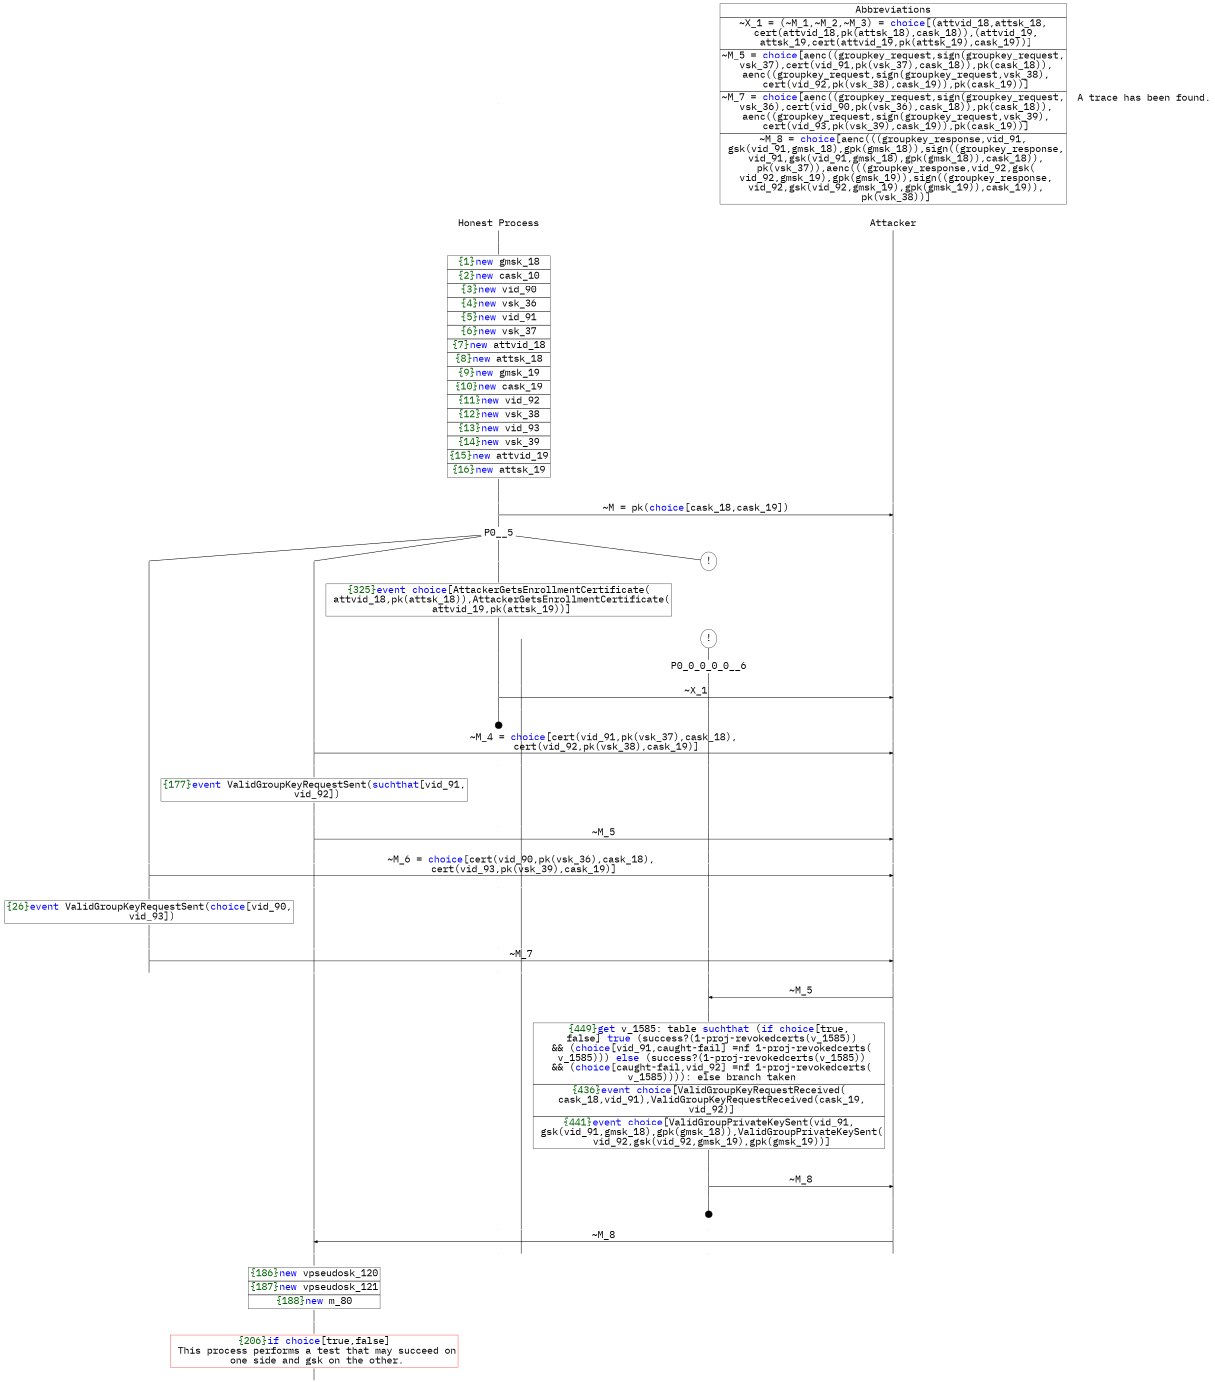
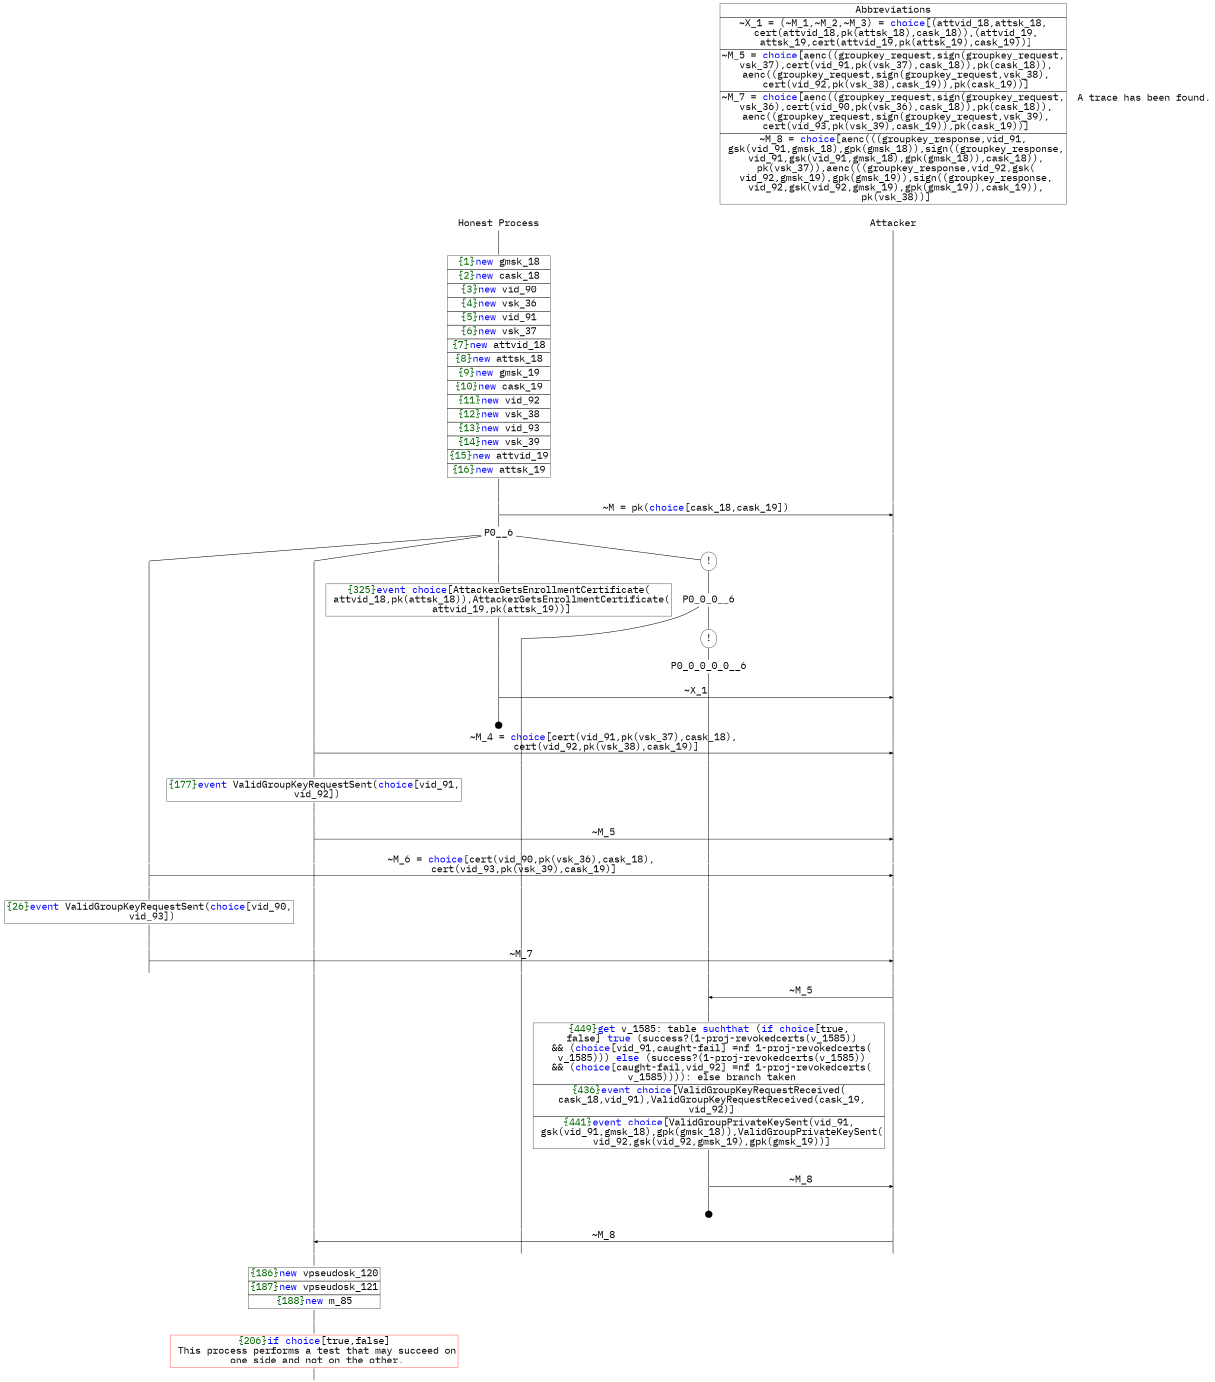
(519, 276) -> (519, 276)
(499, 533) -> (499, 533)
none -> (709, 600)
(396, 785) -> (396, 785)
(341, 1301) -> (341, 1301)
(314, 1360) -> (314, 1360)
